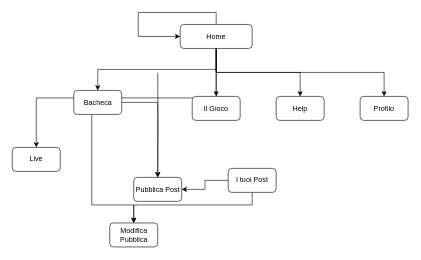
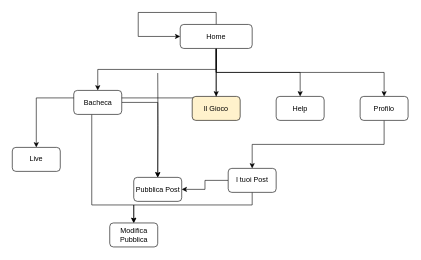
(216, 108) -> (216, 108)
none -> (318, 144)
